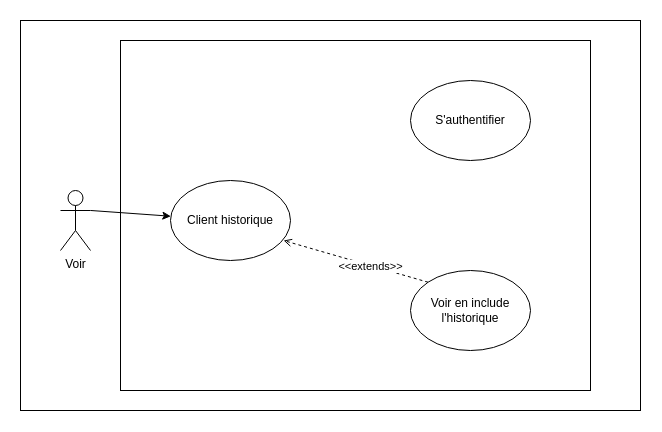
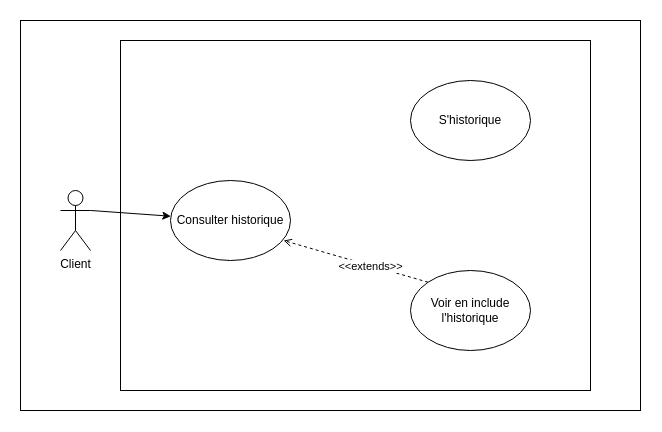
(471, 121) -> (471, 121)
(231, 221) -> (231, 221)
(76, 265) -> (76, 265)
